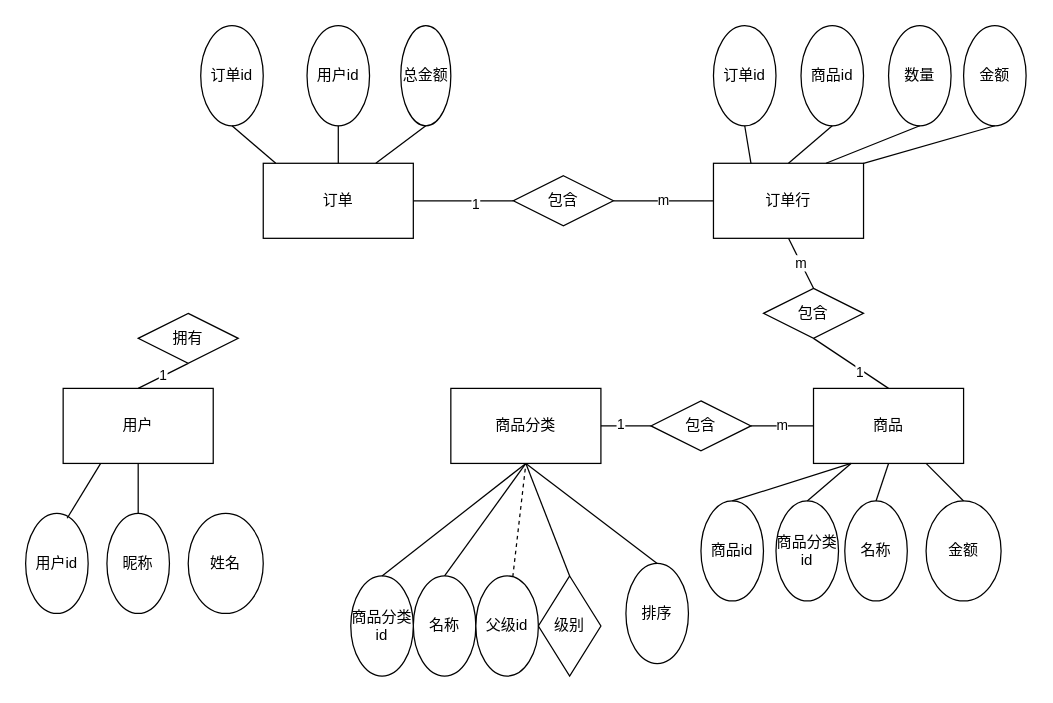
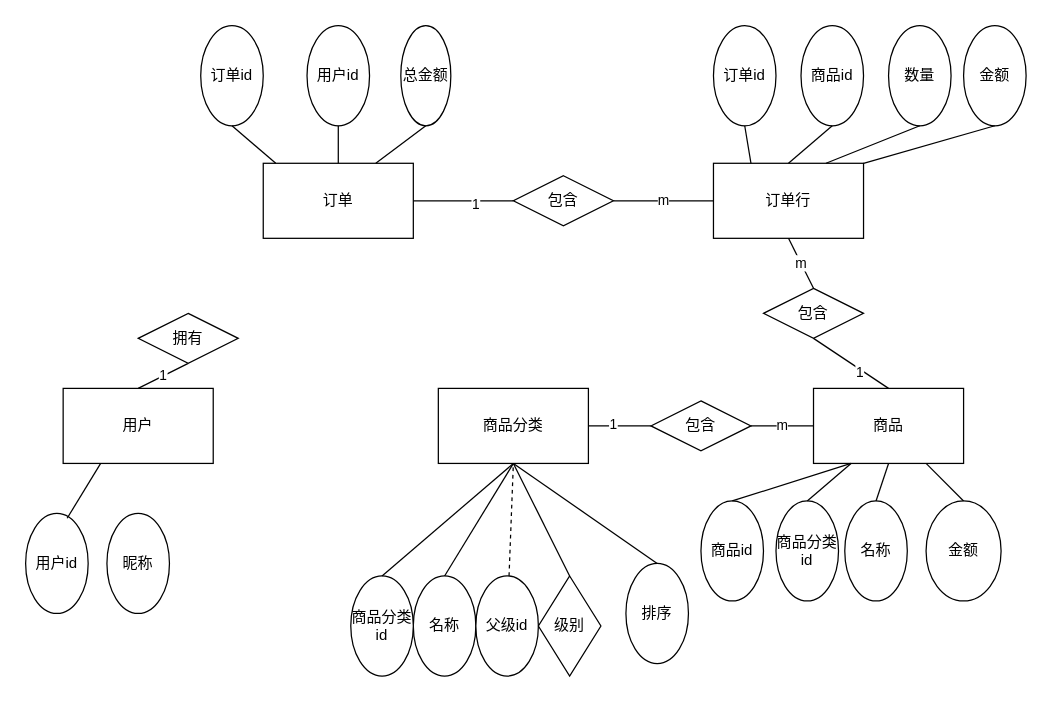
(526, 426) -> (513, 426)
(138, 488) -> none
(226, 563) -> none
